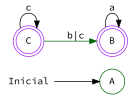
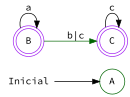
(67, 41) -> (67, 41)
